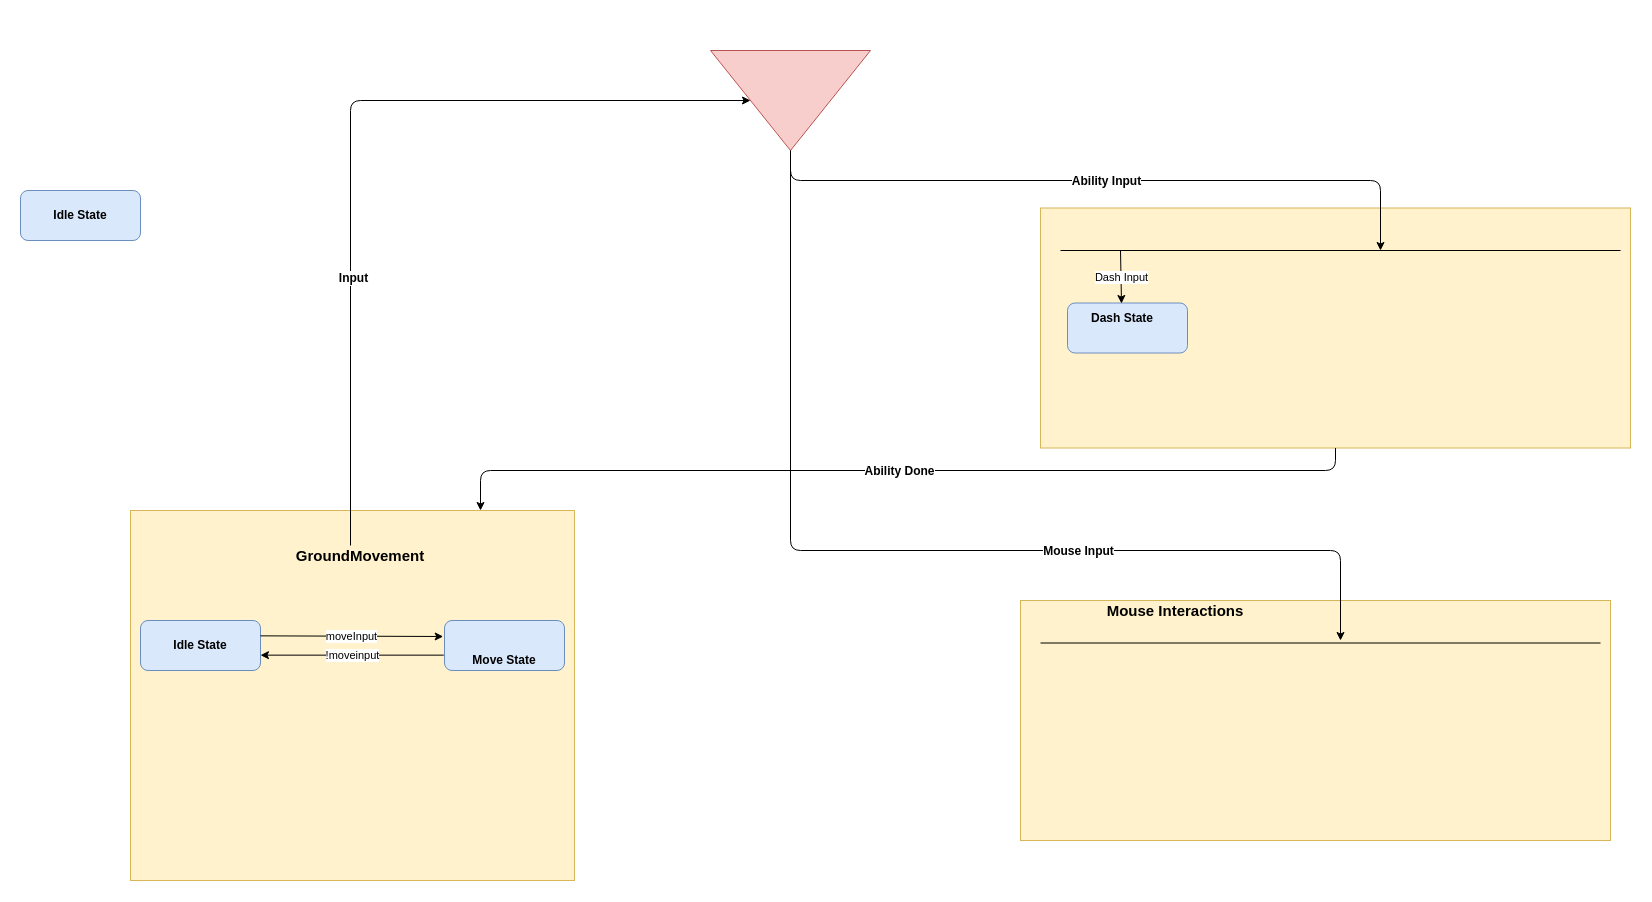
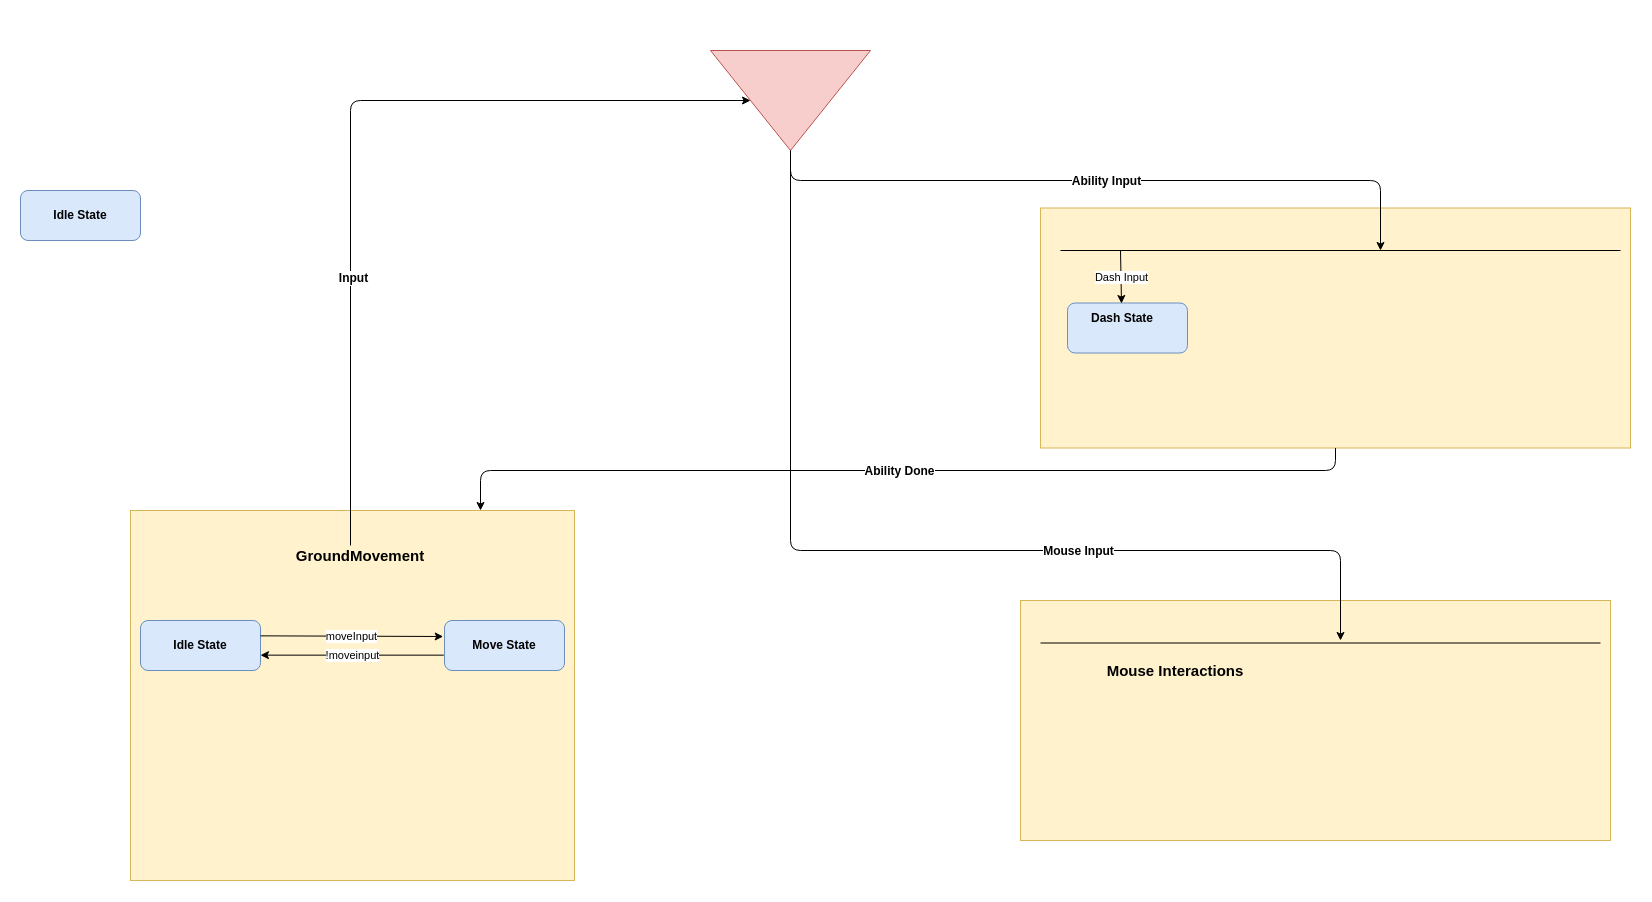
(1176, 611) -> (1176, 671)
(505, 661) -> (505, 646)
